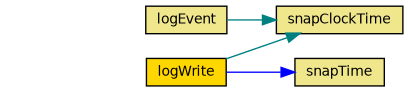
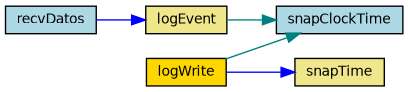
none -> (51, 20)
(340, 20) -> (340, 20)
